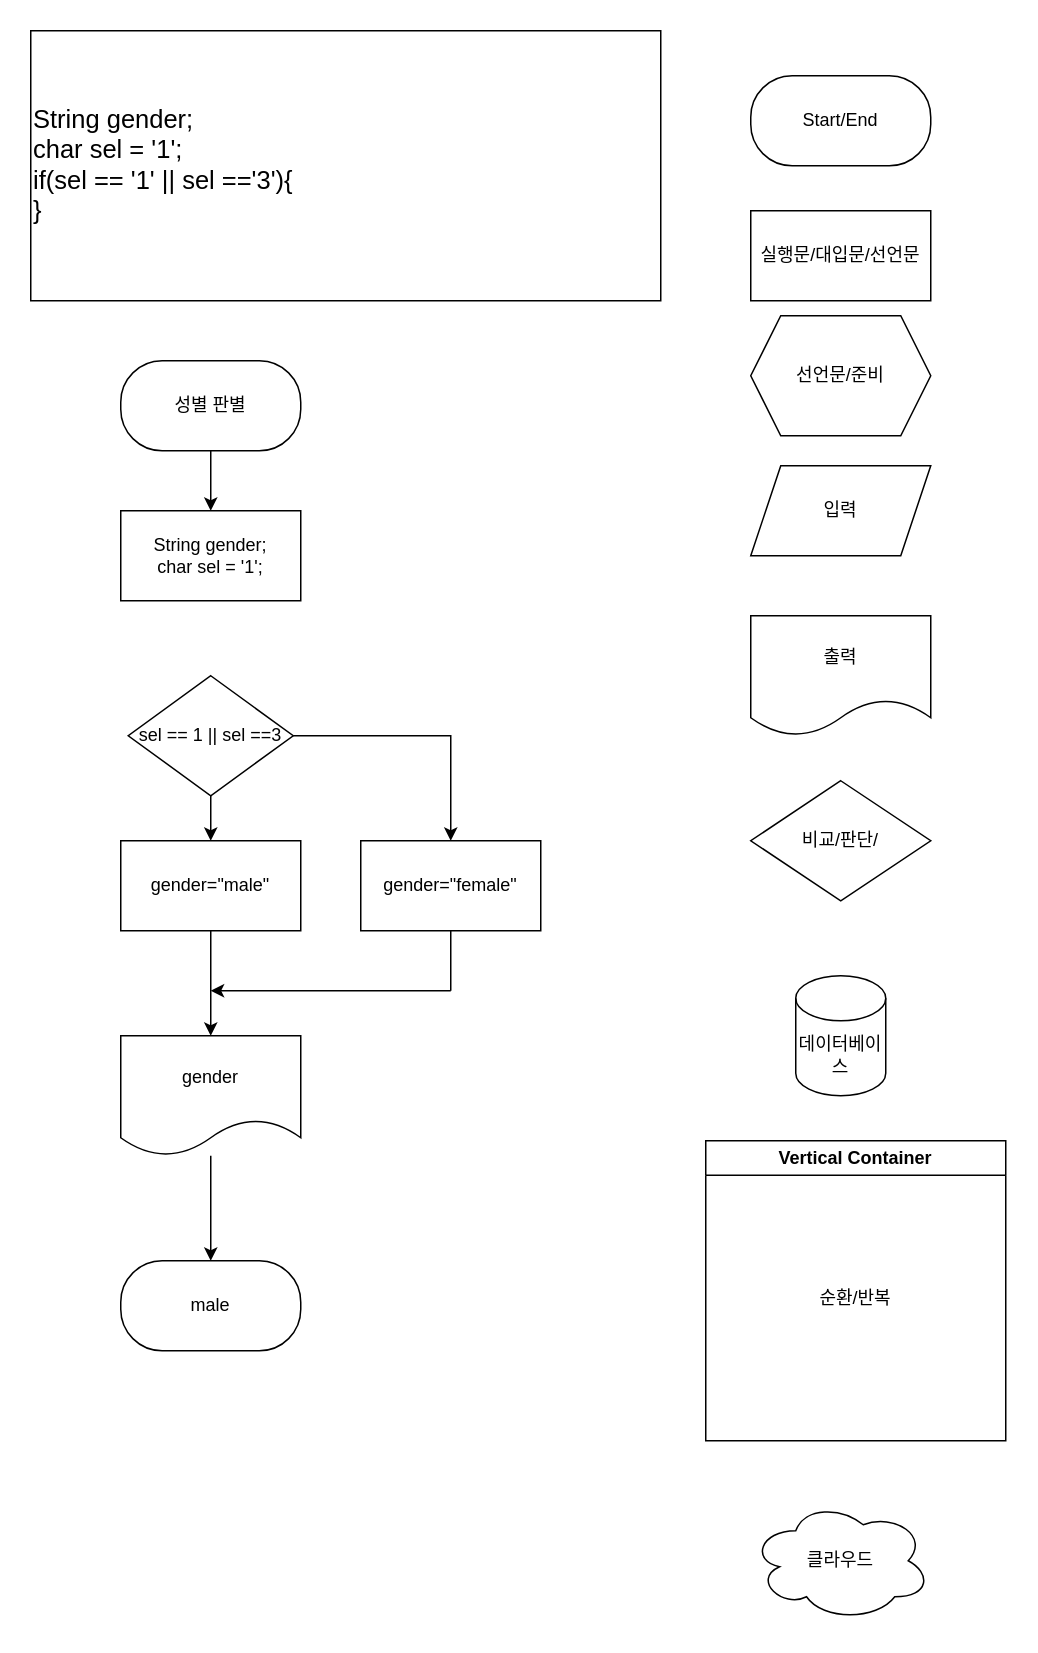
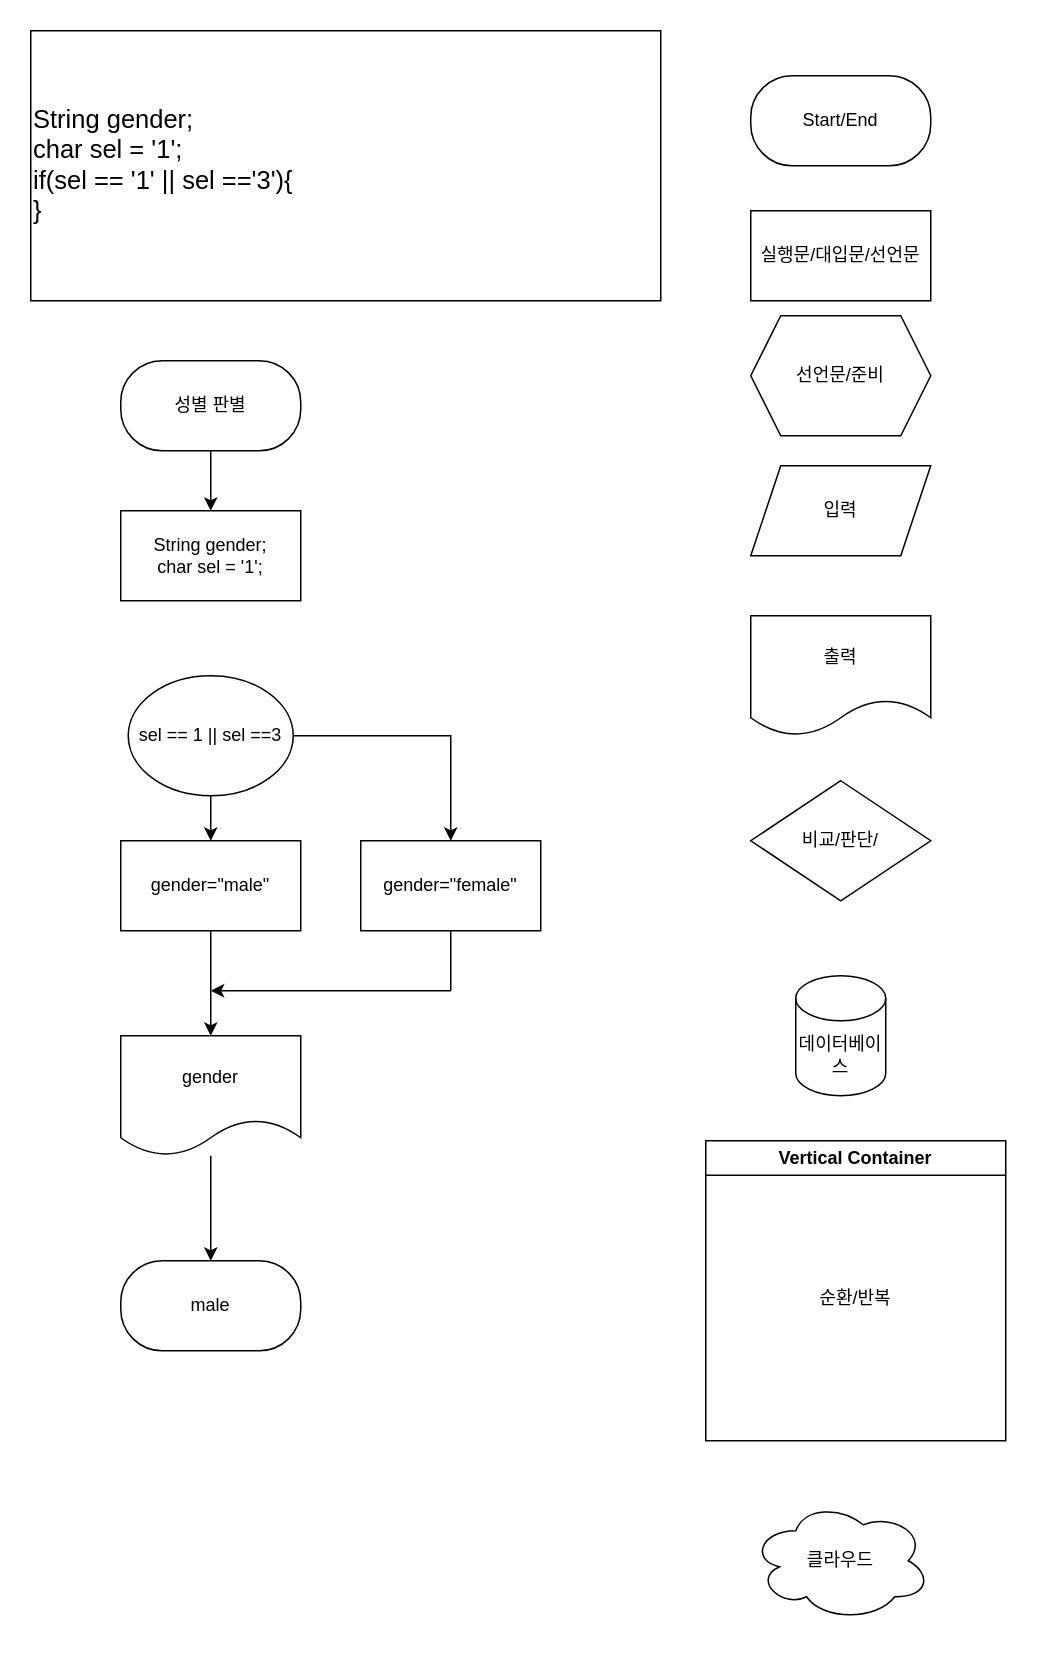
(211, 736) -> (211, 736)
